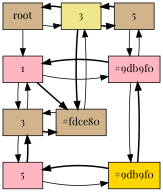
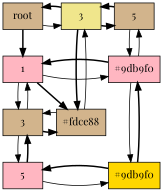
(23, 39) -> (23, 39)
(81, 122) -> (81, 122)
